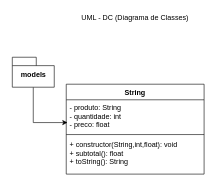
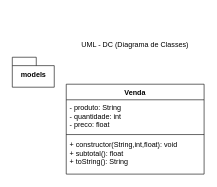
(135, 18) -> (135, 45)
(135, 92) -> (135, 92)
(46, 123) -> none
